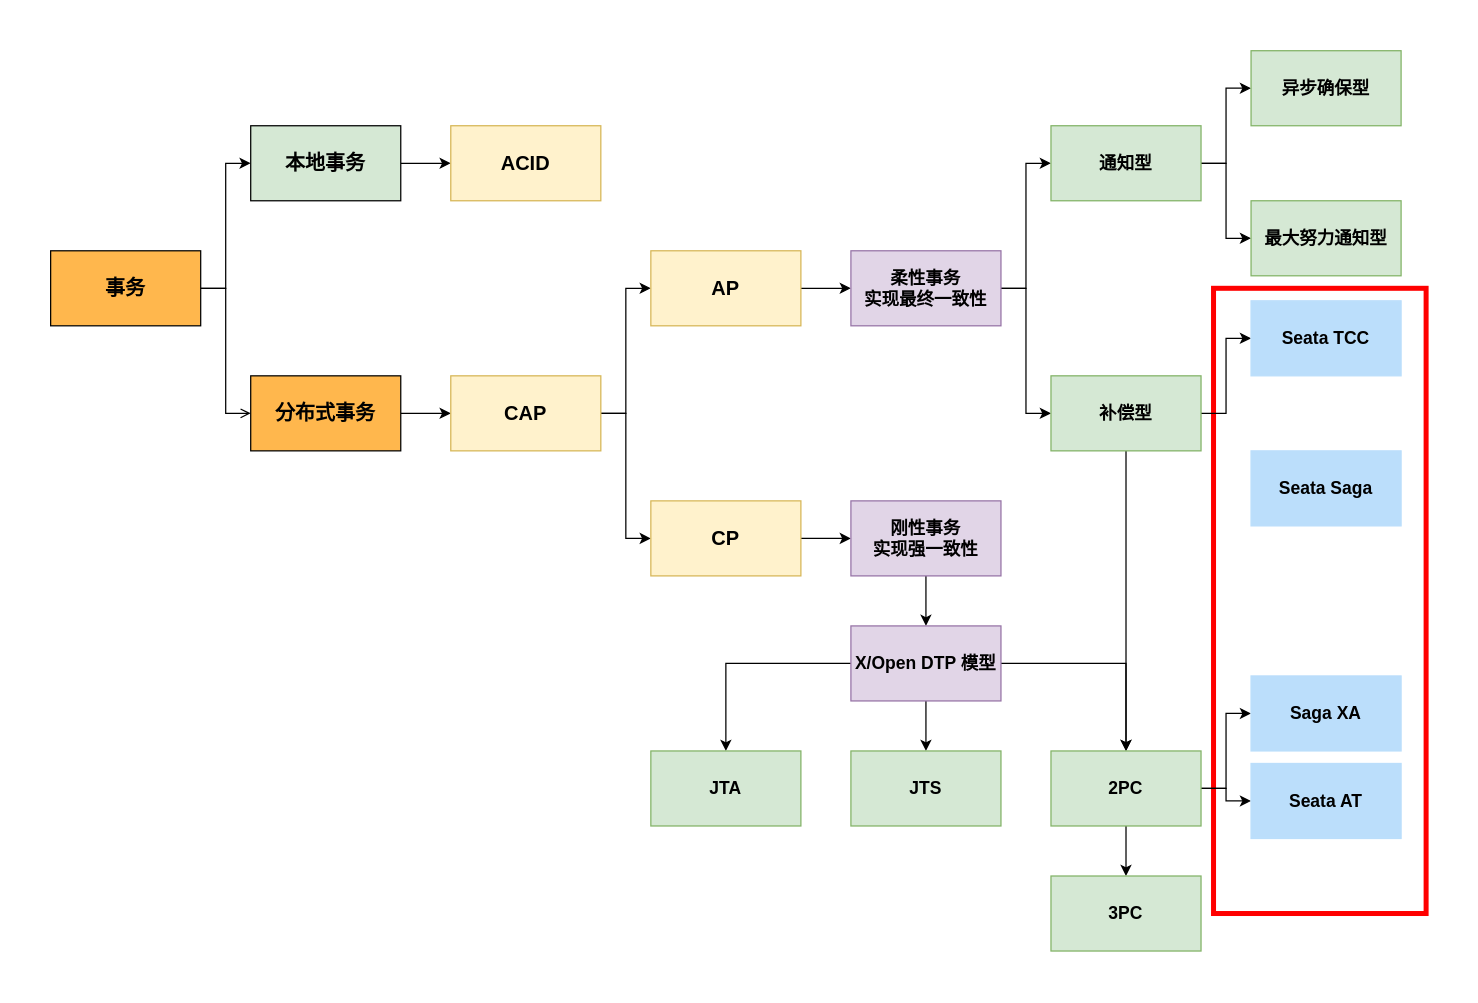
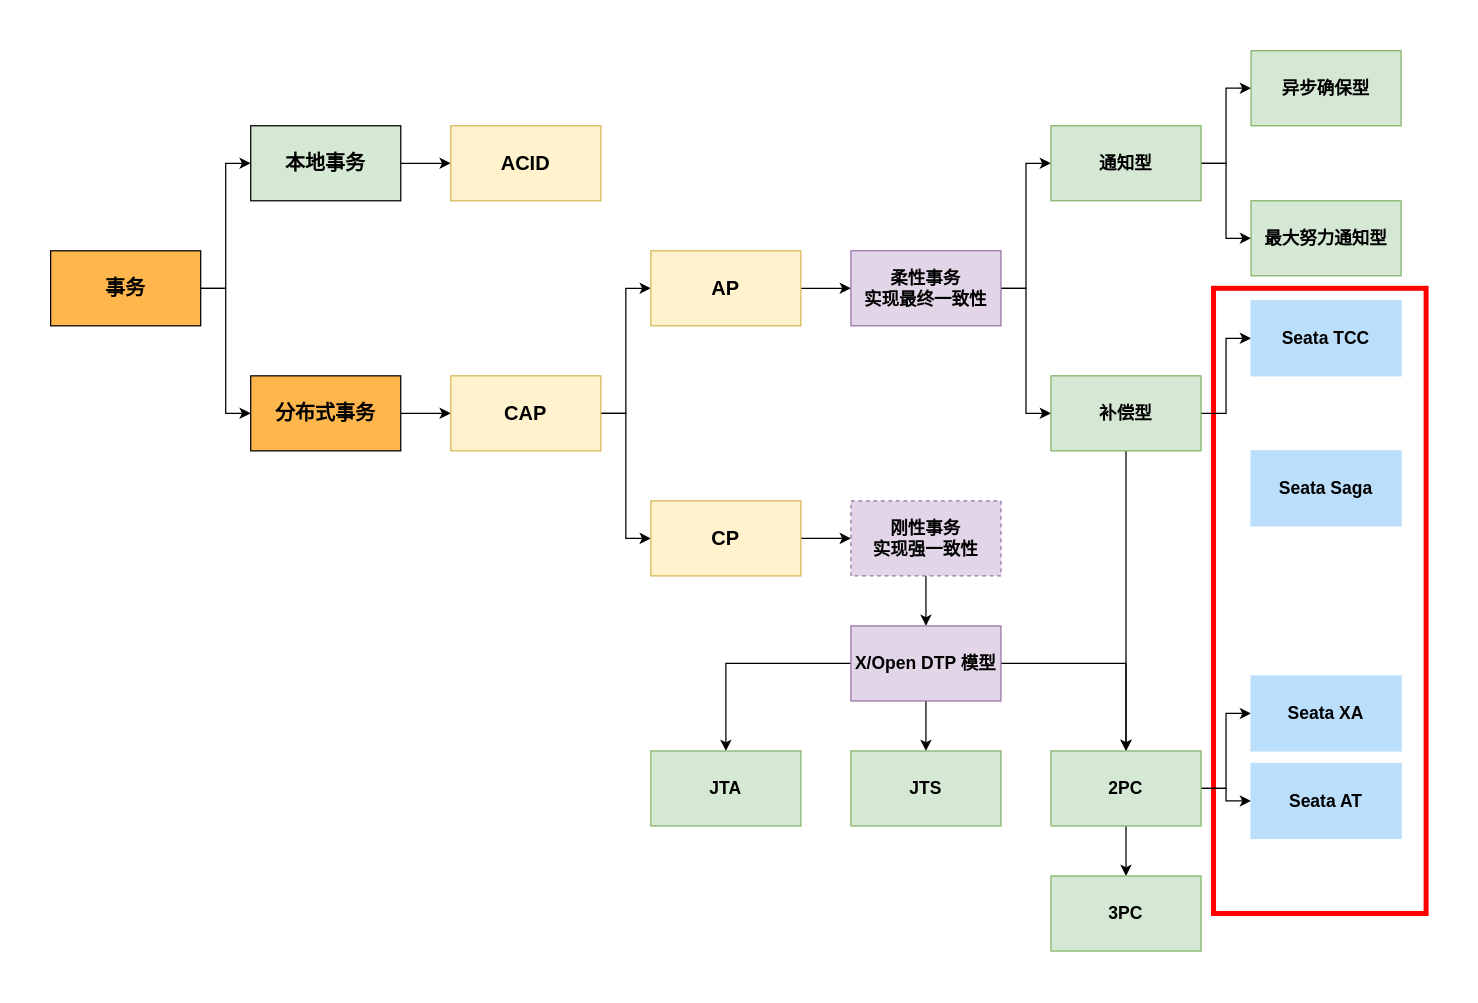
(243, 413) -> (241, 413)
(926, 538) -> (926, 538)
(1326, 713) -> (1326, 713)
